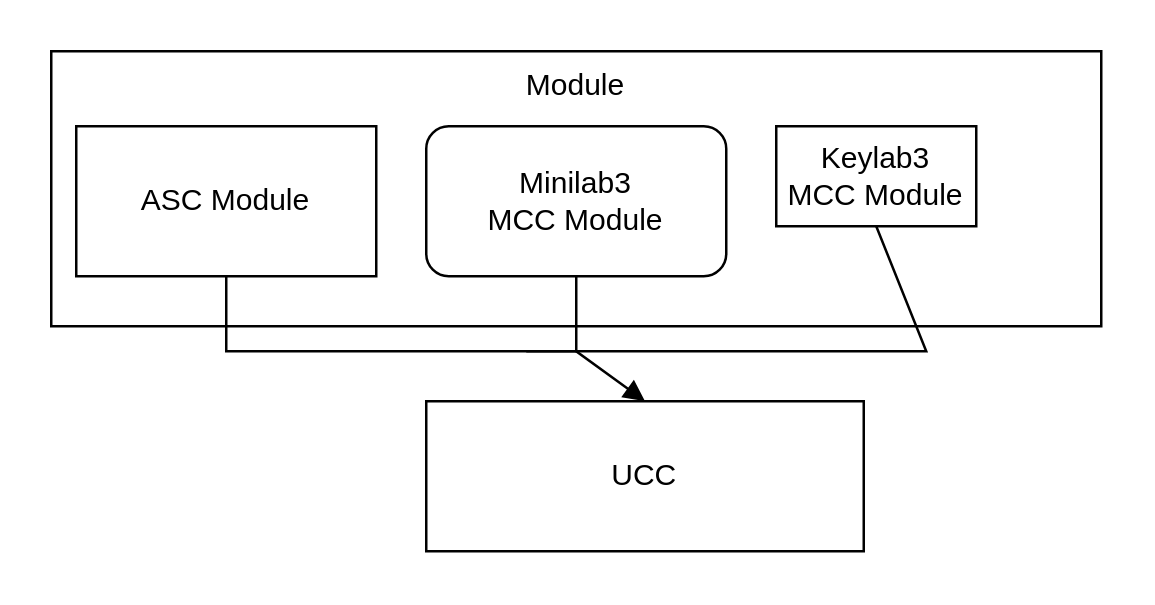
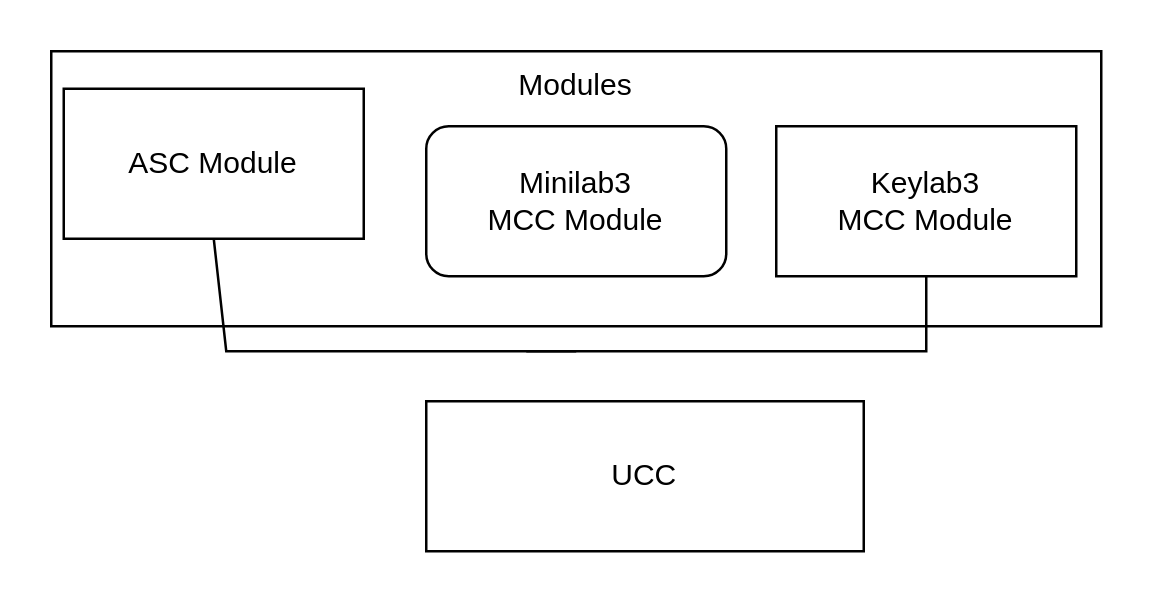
(576, 87) -> (576, 87)
(876, 176) -> (926, 201)
(226, 201) -> (214, 164)
(576, 311) -> none
